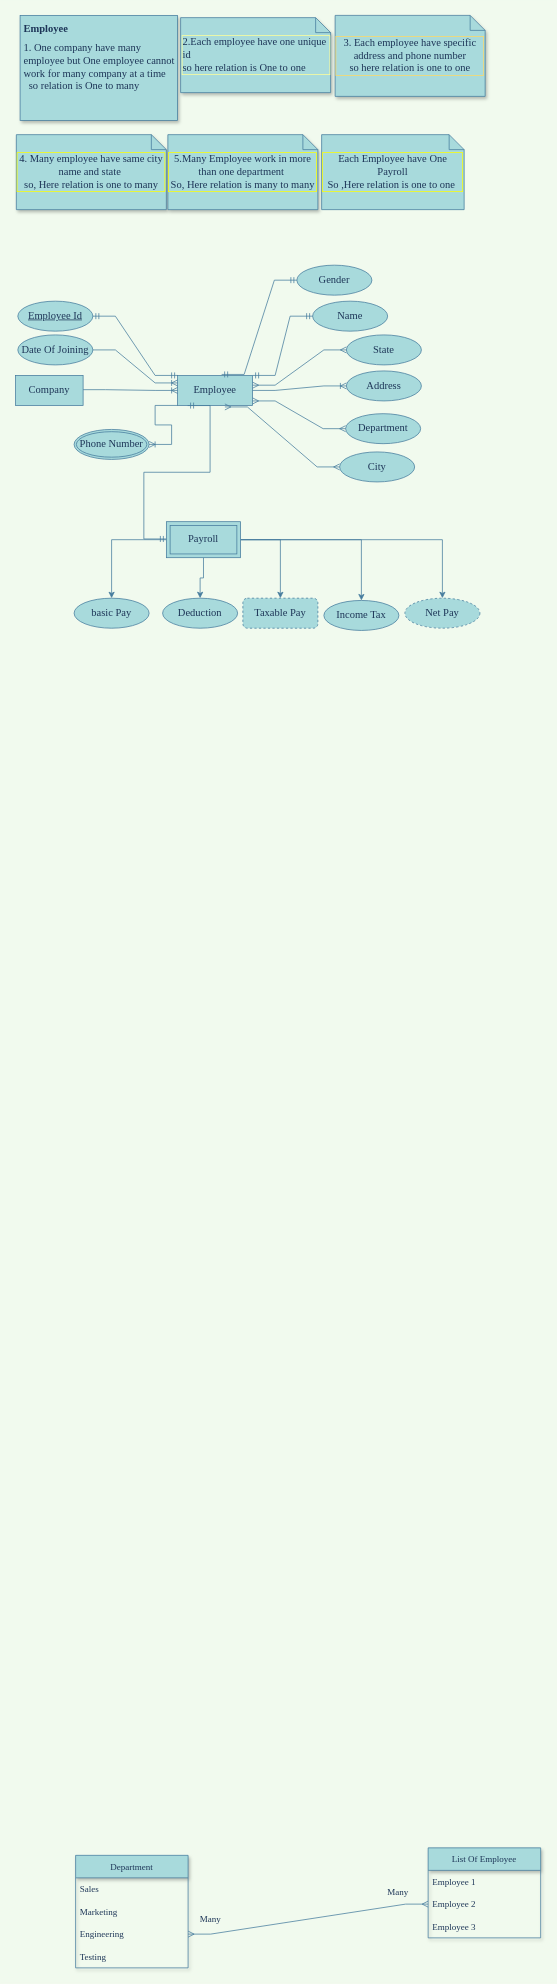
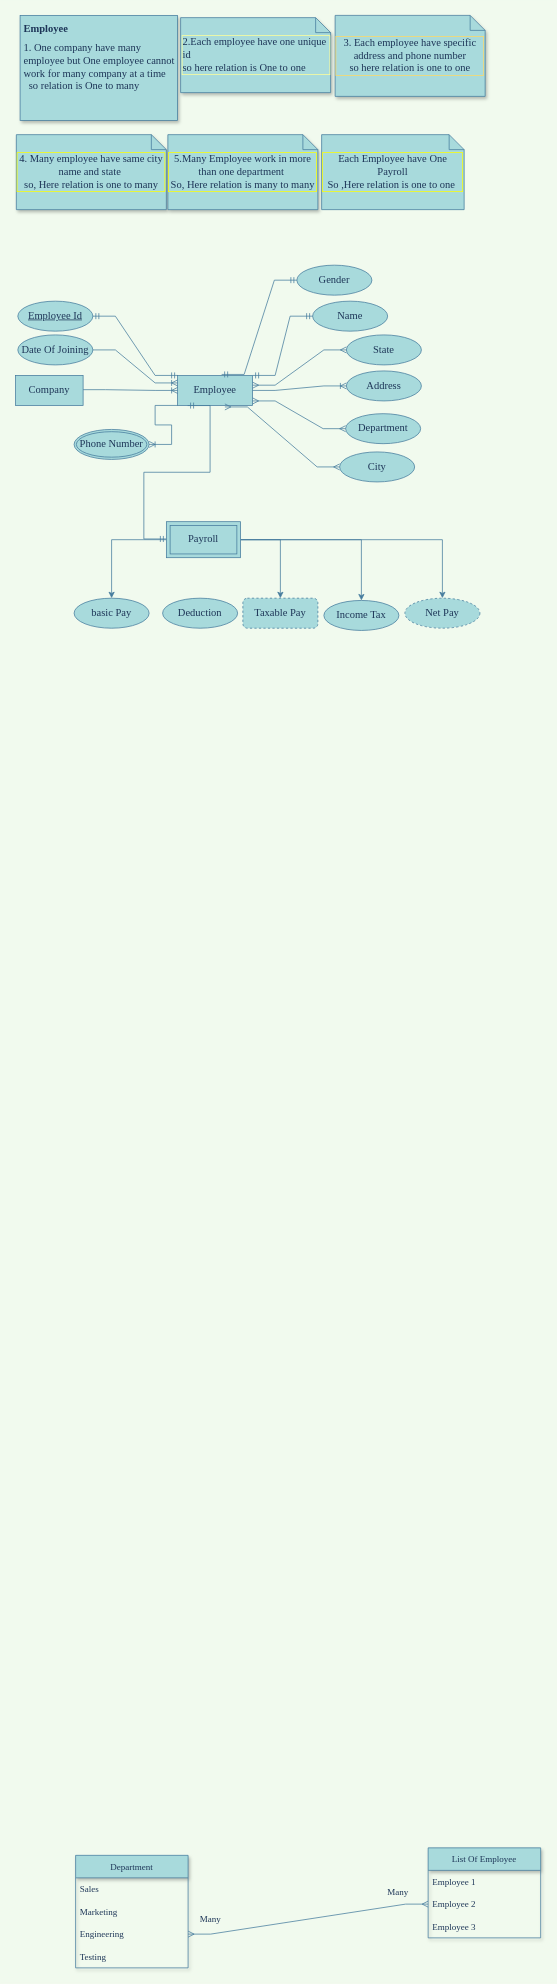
(203, 570) -> none
